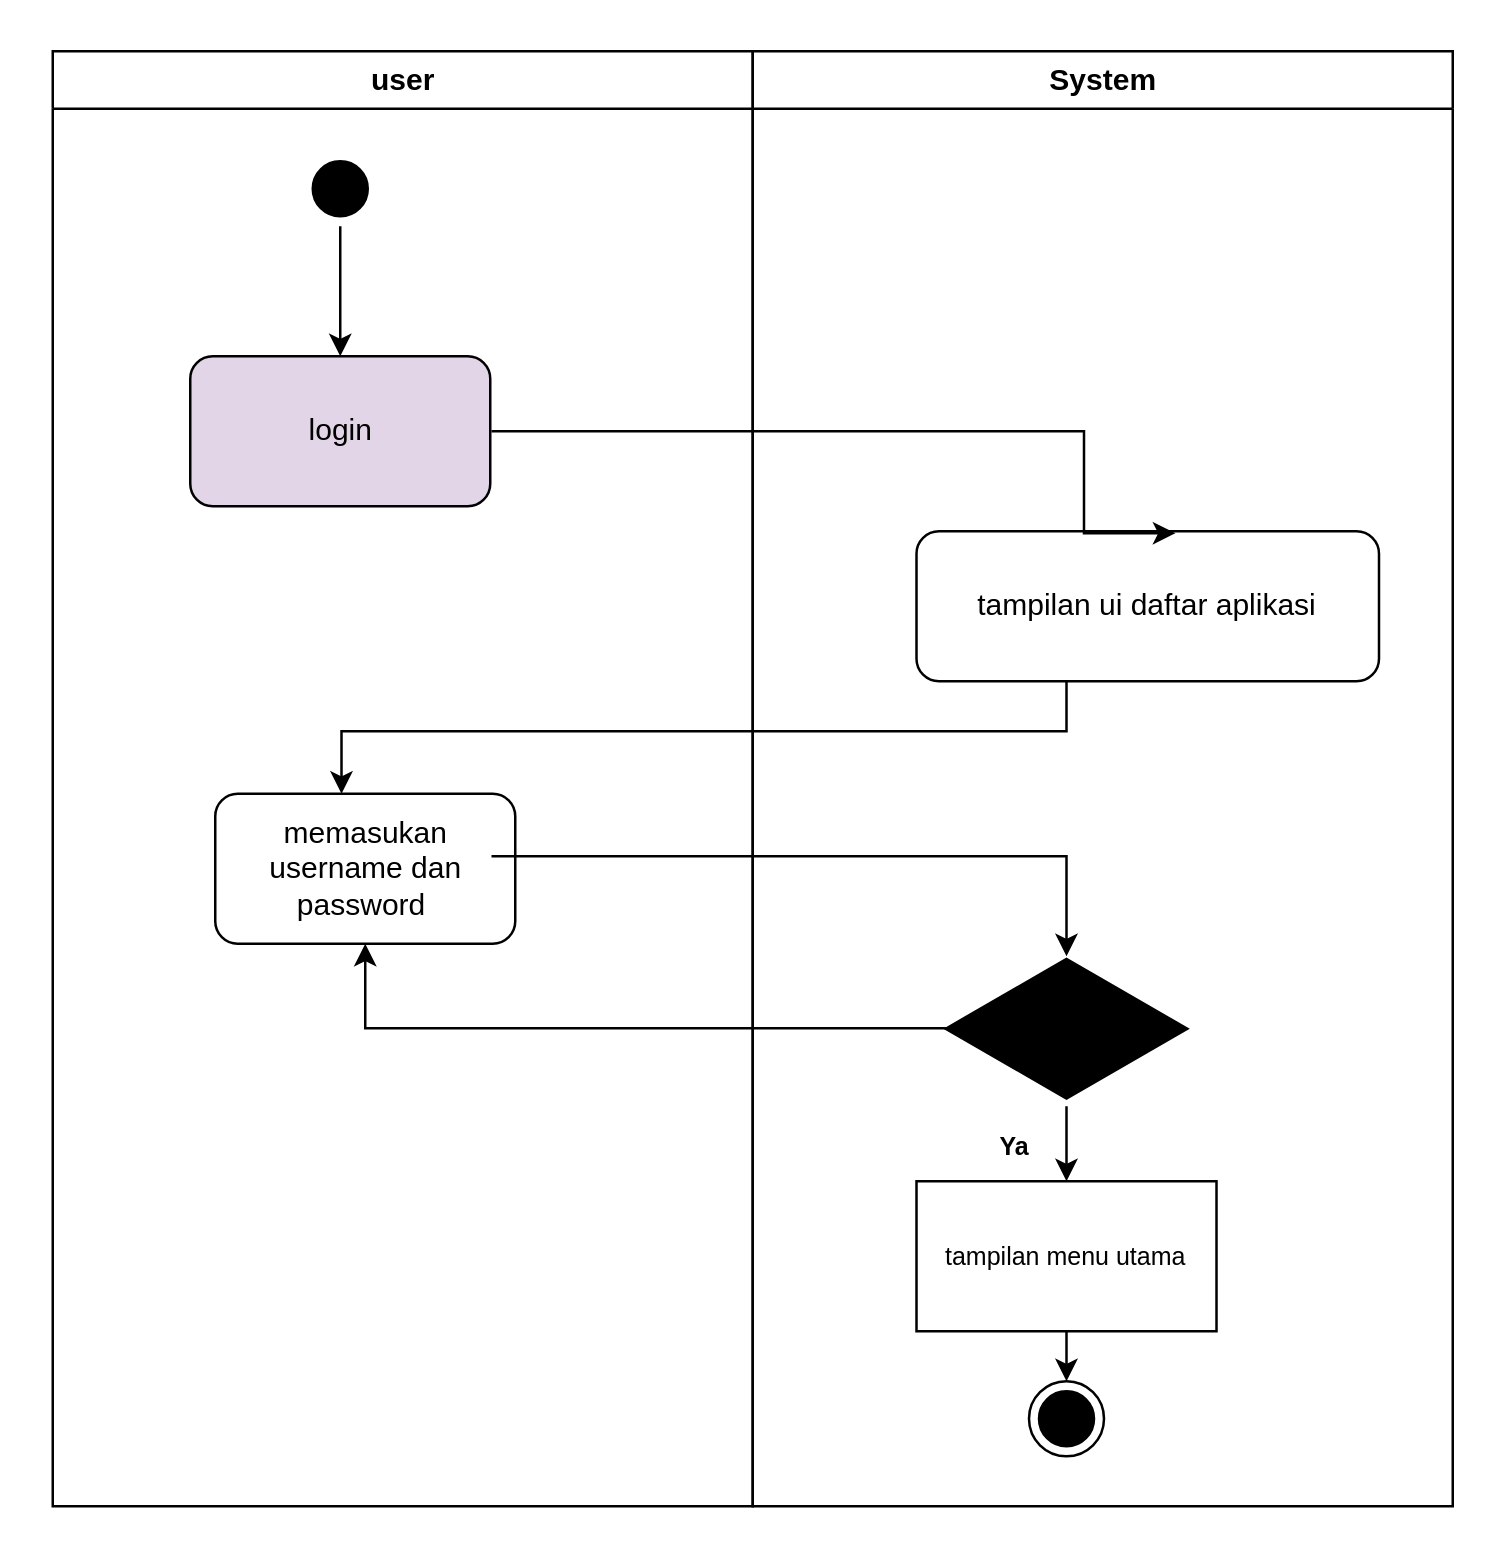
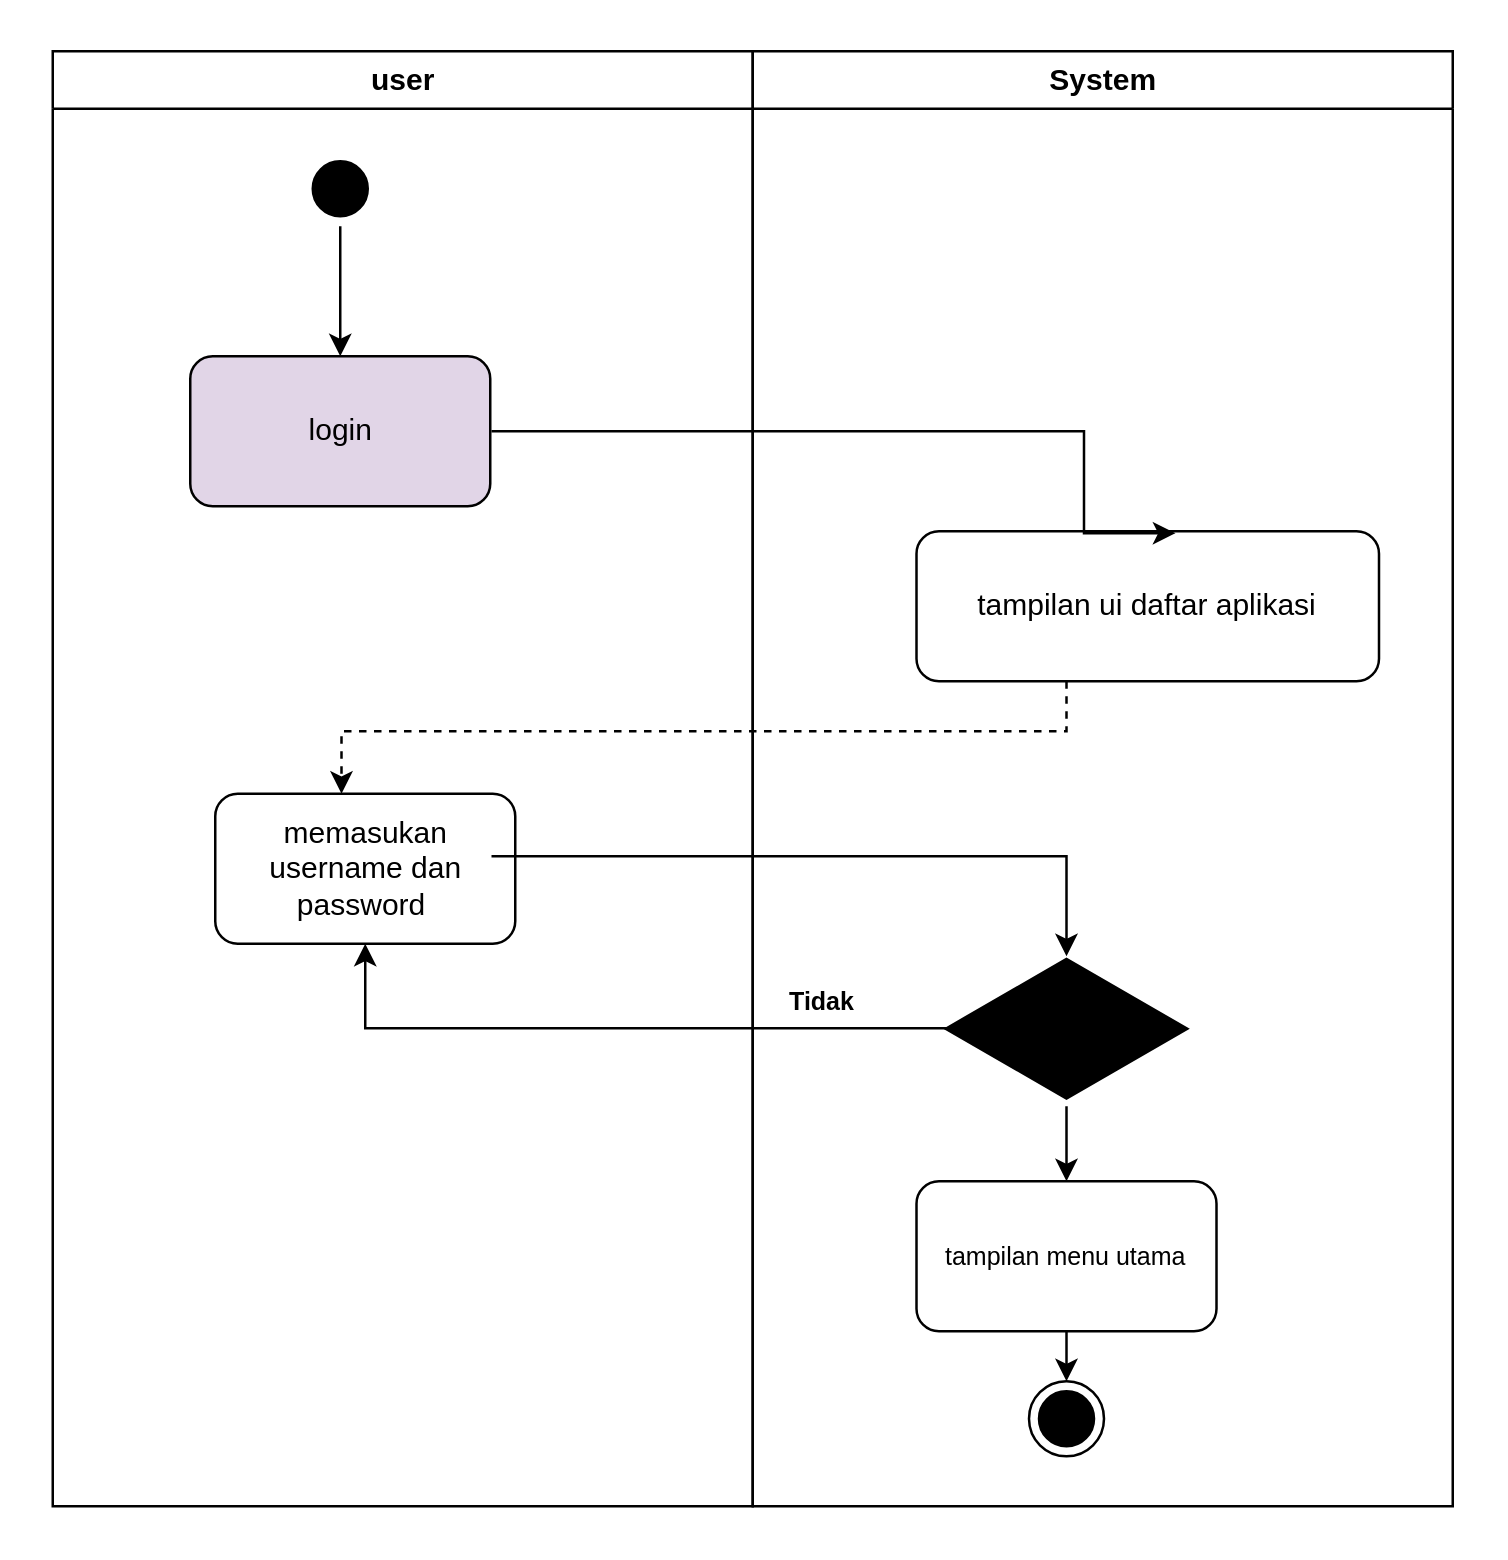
(522, 731) -> (522, 731)
none -> (821, 991)
(1014, 1136) -> none
(1066, 1256) -> (1066, 1256)
